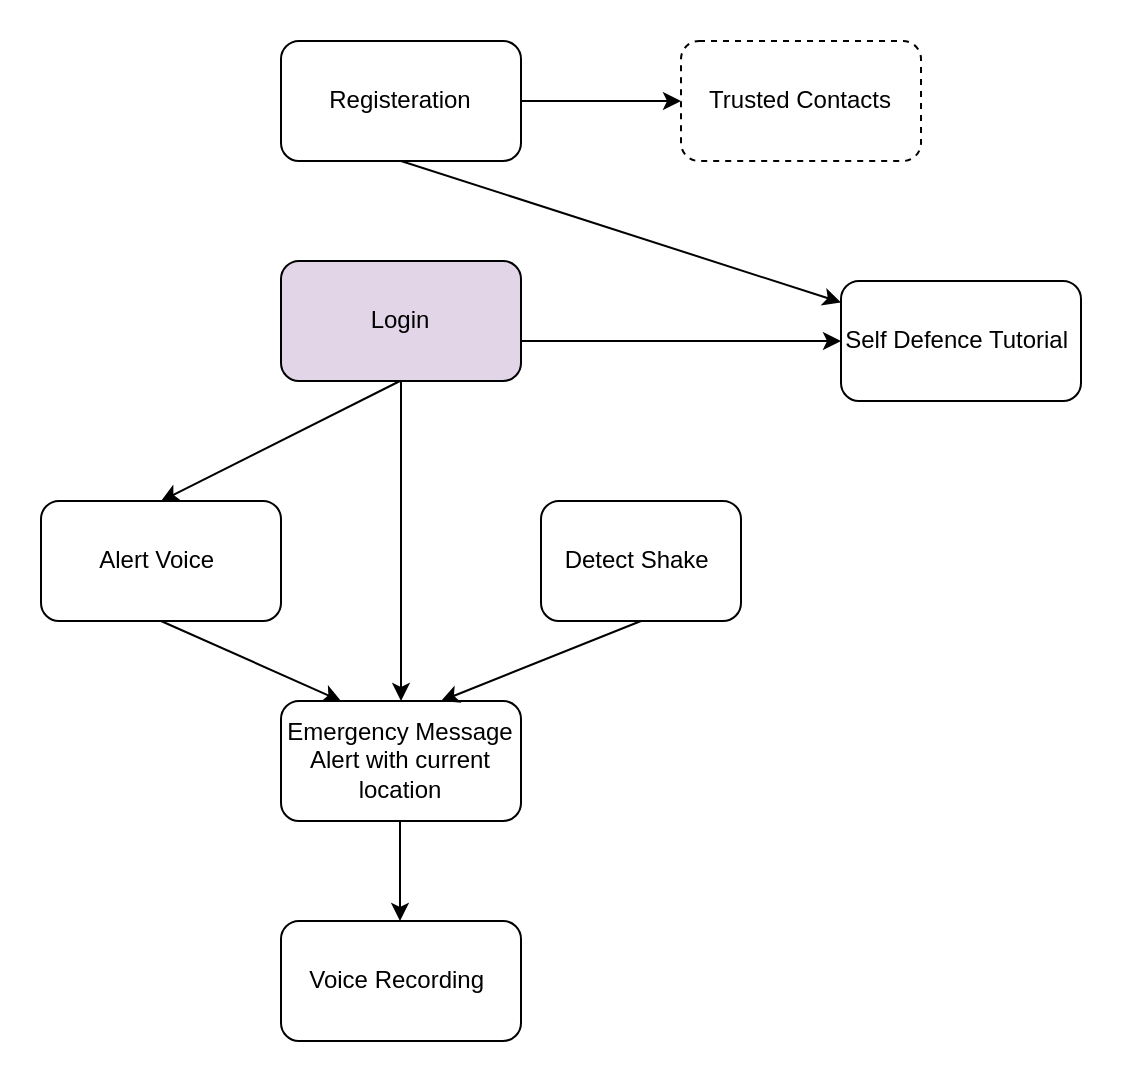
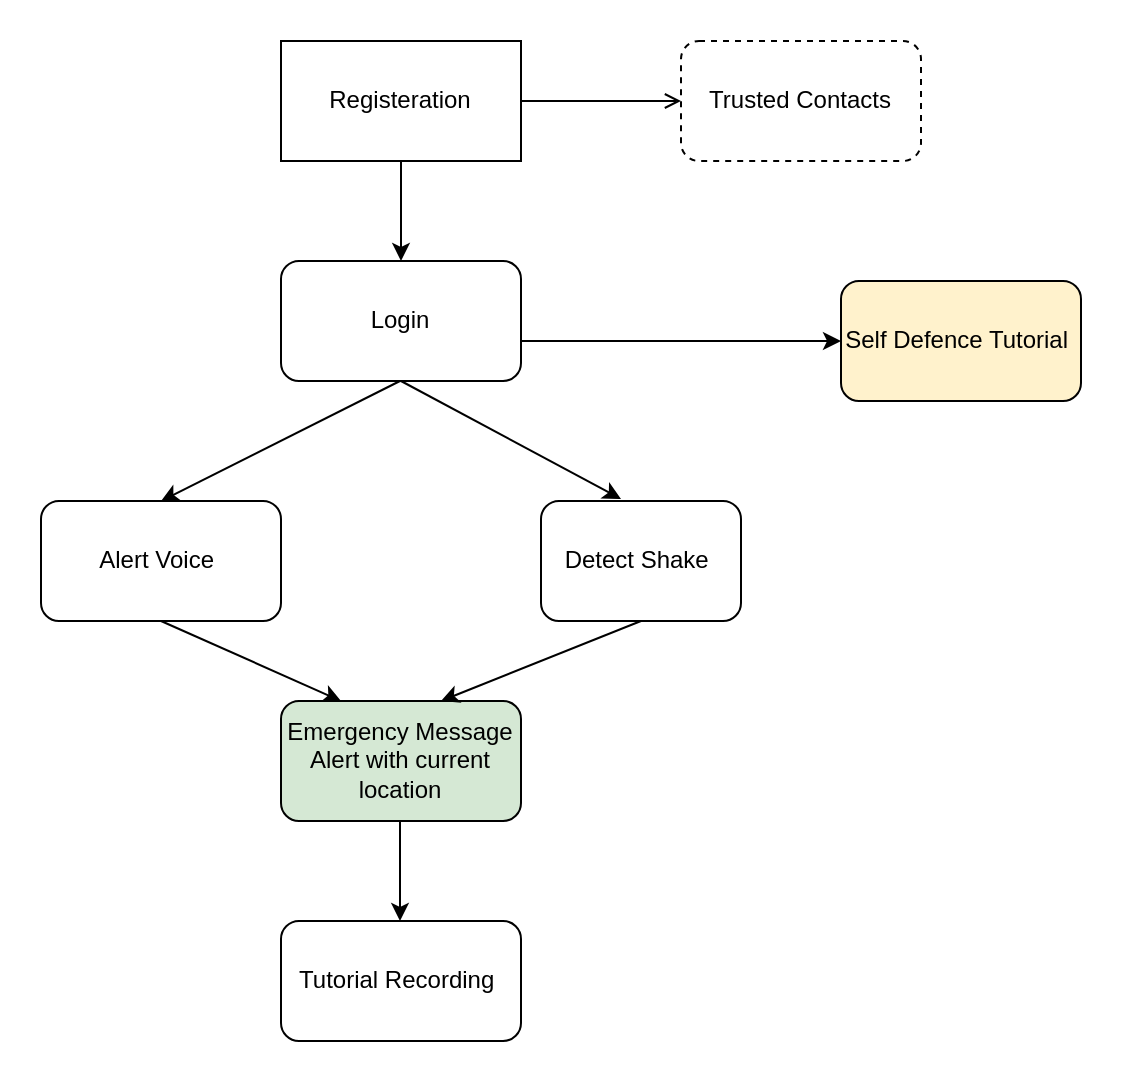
(401, 101) -> (401, 101)
(666, 101) -> (668, 101)
(614, 230) -> (401, 204)
(401, 321) -> (401, 321)
(961, 341) -> (961, 341)
(401, 534) -> (505, 437)
(401, 761) -> (401, 761)
(401, 981) -> (401, 981)
